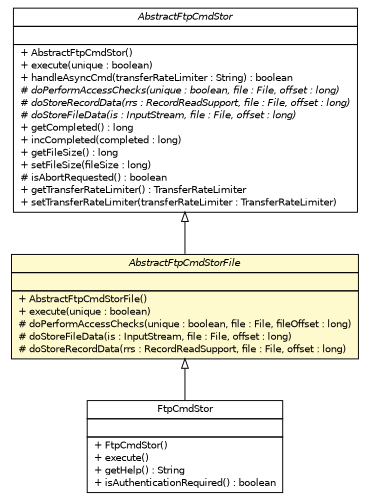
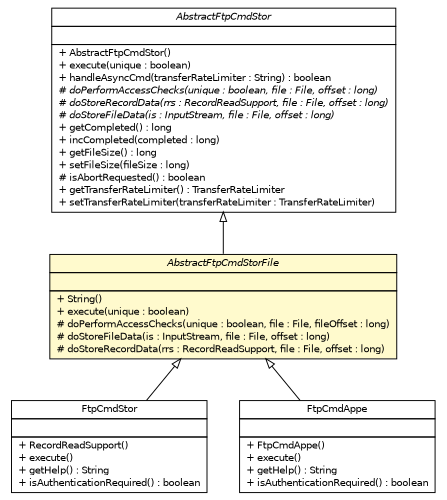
(83, 299) -> (80, 299)
(131, 446) -> (73, 446)
none -> (337, 447)
